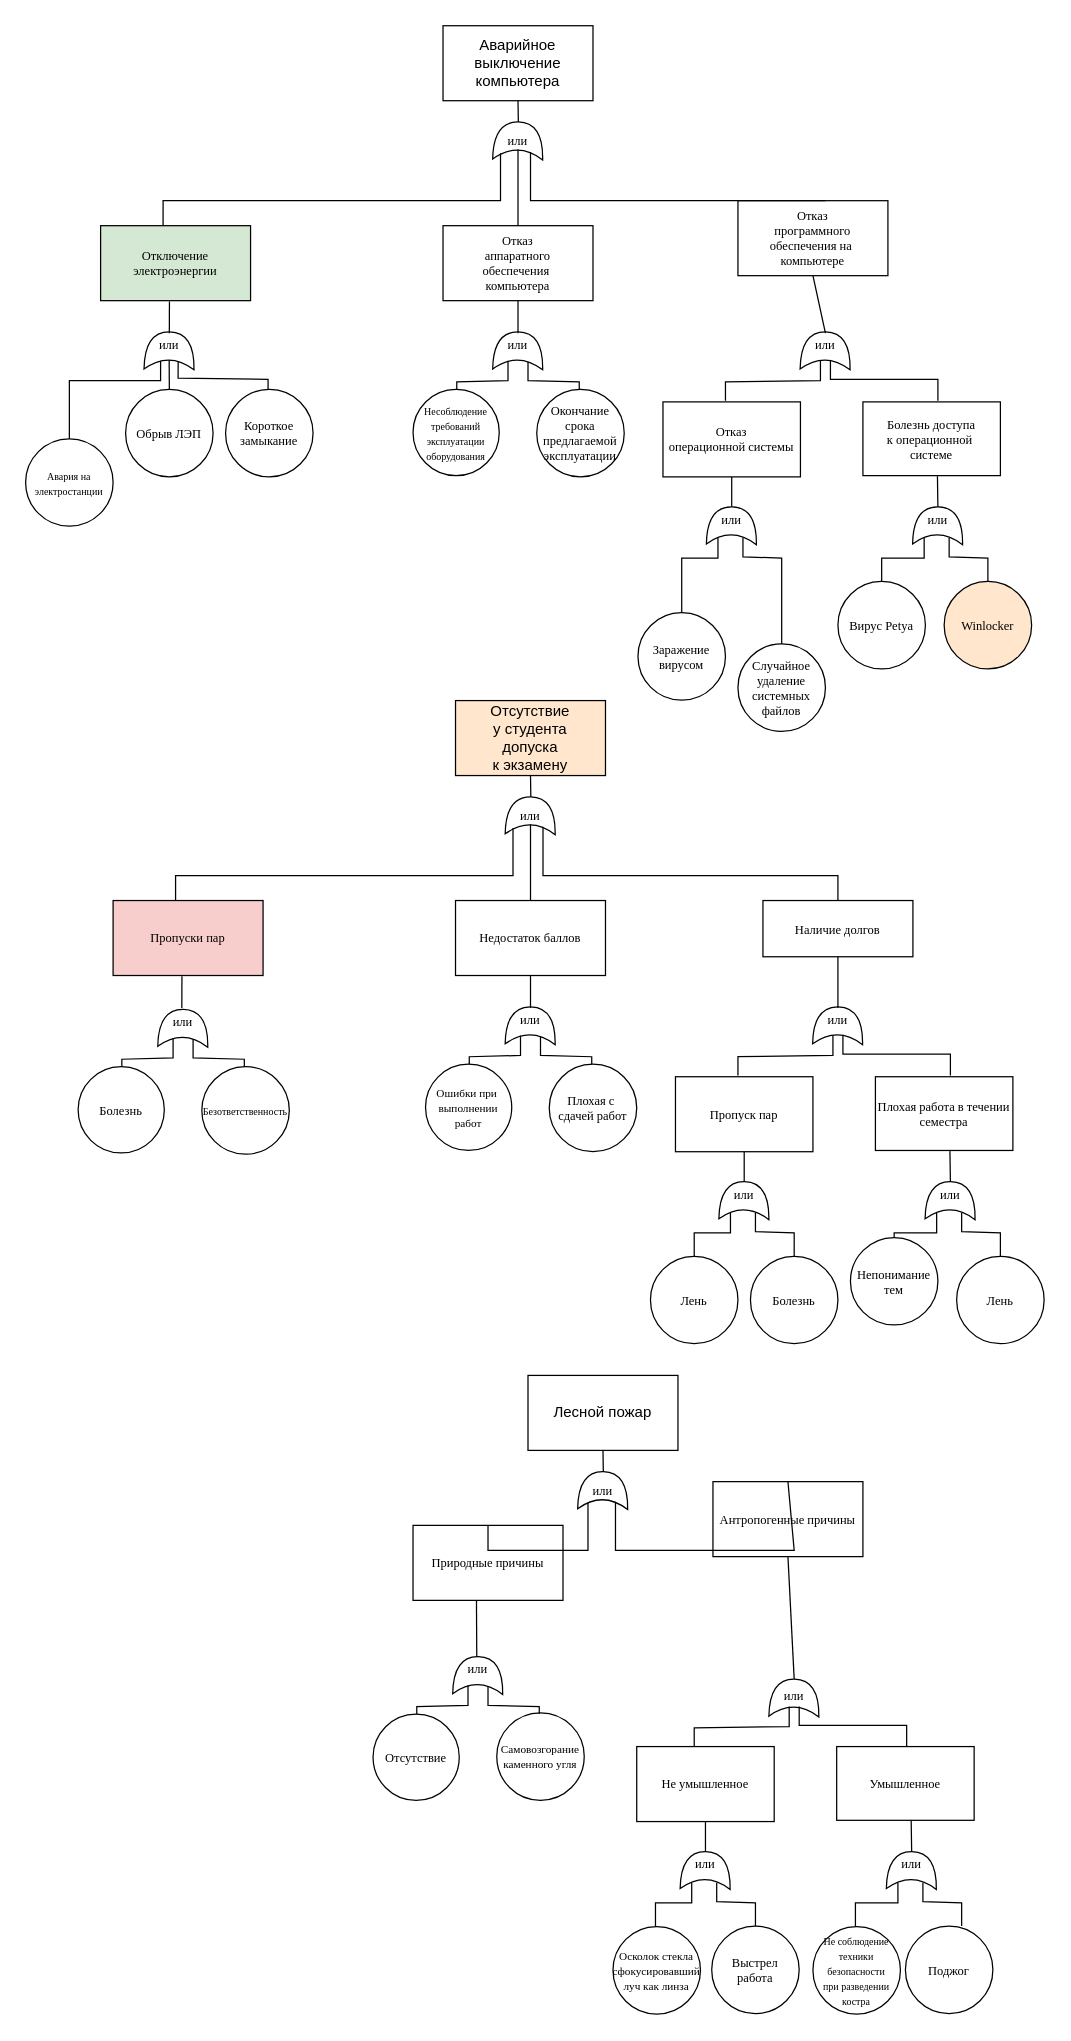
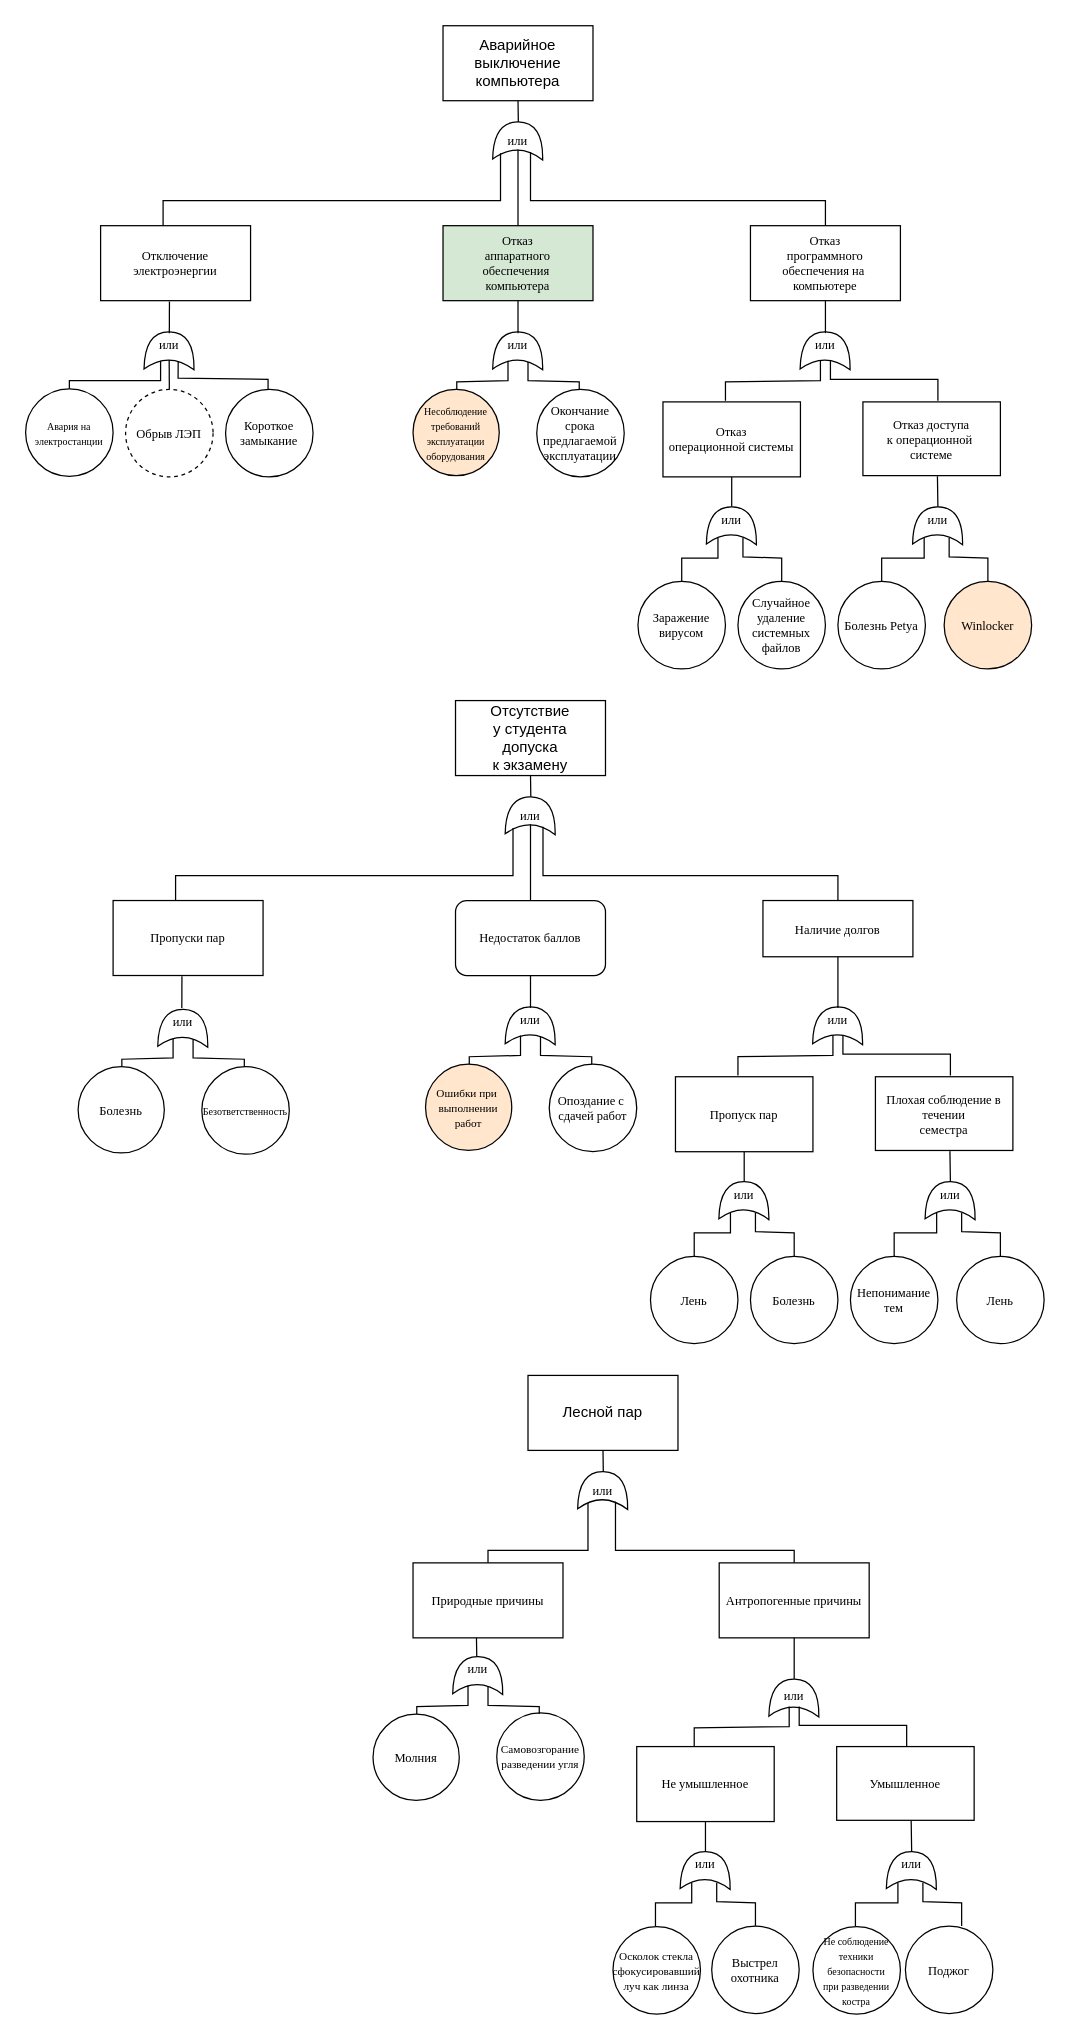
(813, 238) -> (826, 263)
(176, 263) -> (176, 263)
(518, 263) -> (518, 263)
(169, 433) -> (169, 433)
(456, 433) -> (456, 433)
(932, 439) -> (932, 439)
(69, 483) -> (69, 433)
(882, 626) -> (882, 626)
(682, 656) -> (682, 625)
(782, 688) -> (782, 625)
(531, 738) -> (531, 738)
(188, 938) -> (188, 938)
(531, 938) -> (531, 938)
(469, 1108) -> (469, 1108)
(593, 1108) -> (593, 1108)
(944, 1114) -> (944, 1114)
(894, 1281) -> (894, 1300)
(603, 1413) -> (603, 1413)
(788, 1519) -> (794, 1601)
(488, 1563) -> (488, 1601)
(541, 1757) -> (541, 1757)
(416, 1758) -> (416, 1758)
(756, 1971) -> (756, 1971)
